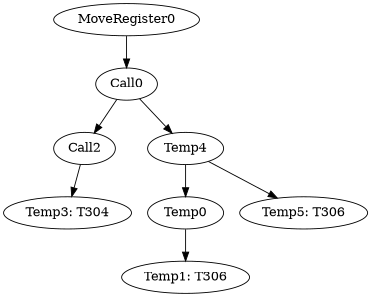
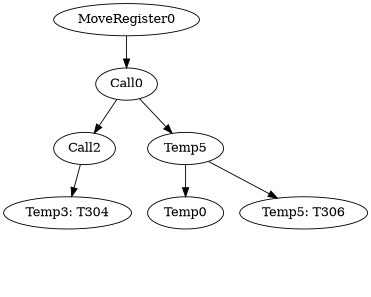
(186, 148) -> (186, 148)
(186, 277) -> none
